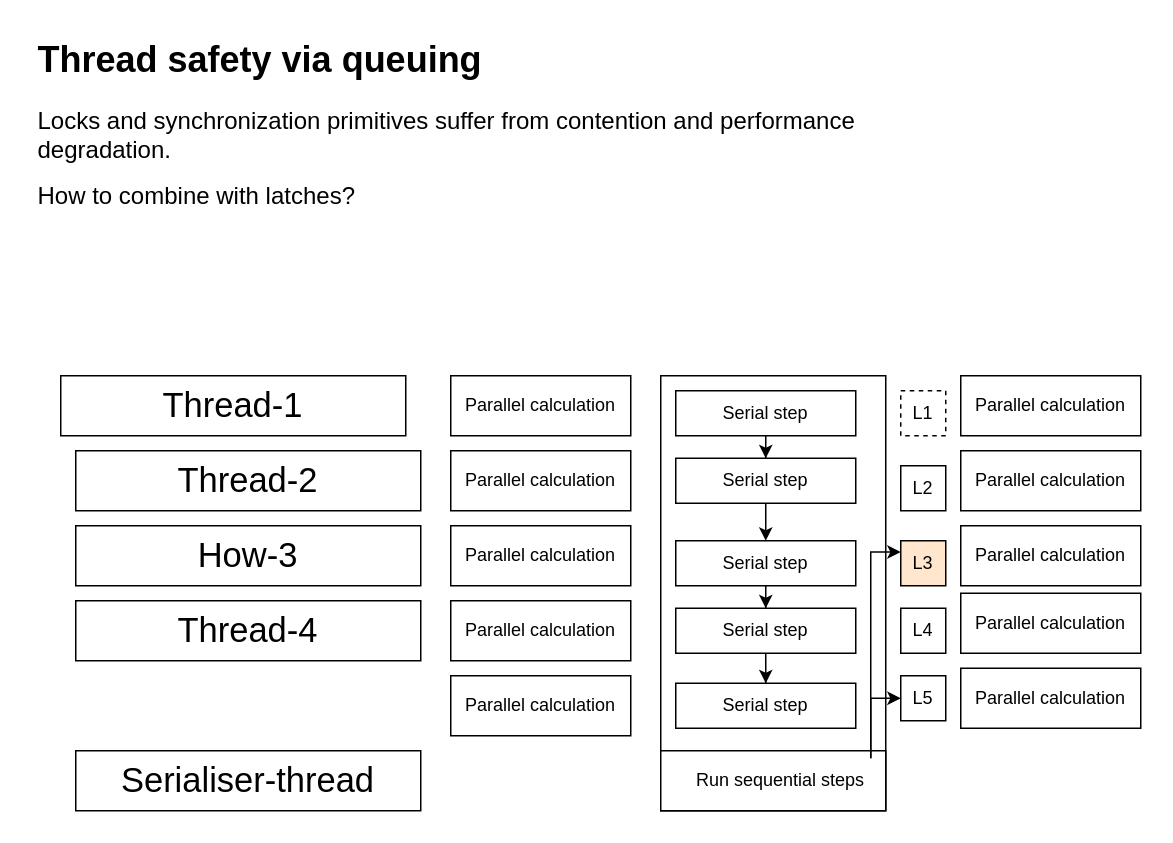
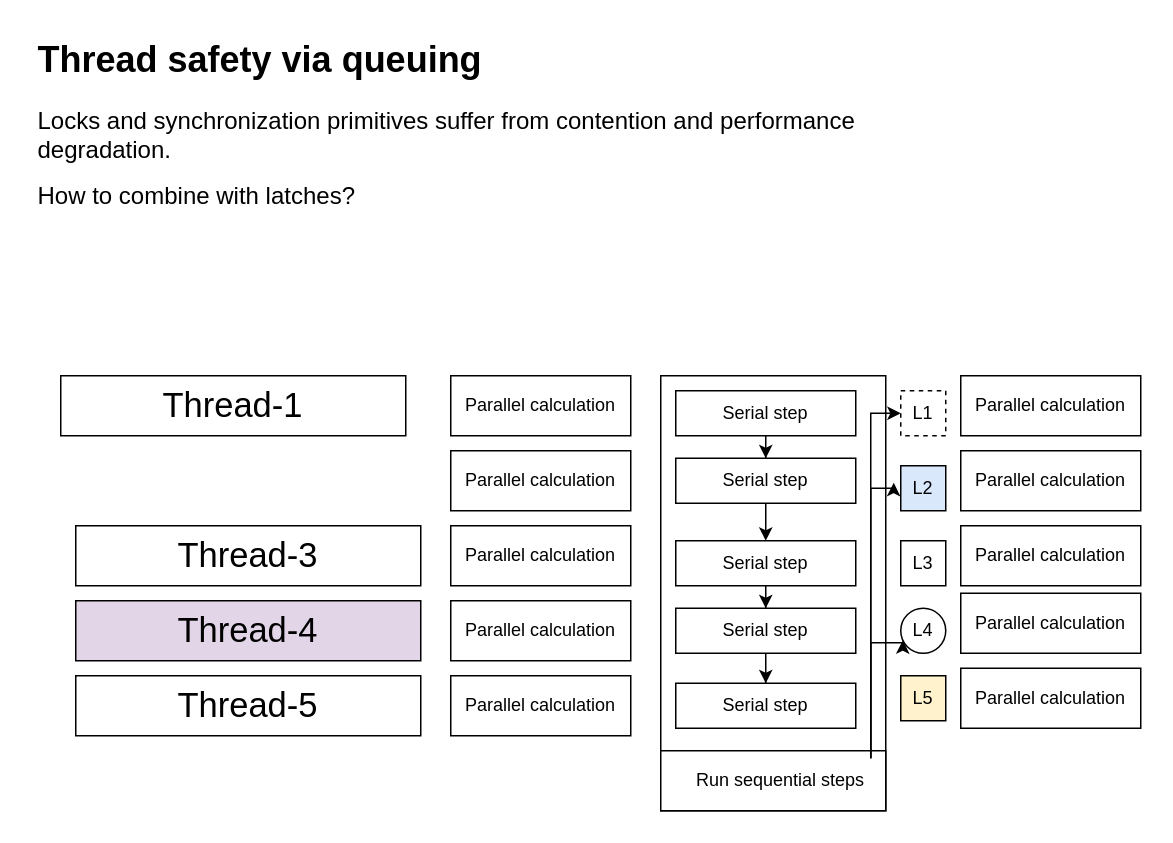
none -> (871, 440)
(248, 481) -> none
none -> (884, 488)
(923, 488) -> (923, 488)
(881, 552) -> none
(248, 556) -> (248, 556)
(923, 563) -> (923, 563)
(248, 631) -> (248, 631)
(923, 631) -> (923, 631)
none -> (891, 643)
(881, 698) -> none
(923, 698) -> (923, 698)
none -> (248, 706)
(248, 781) -> none
